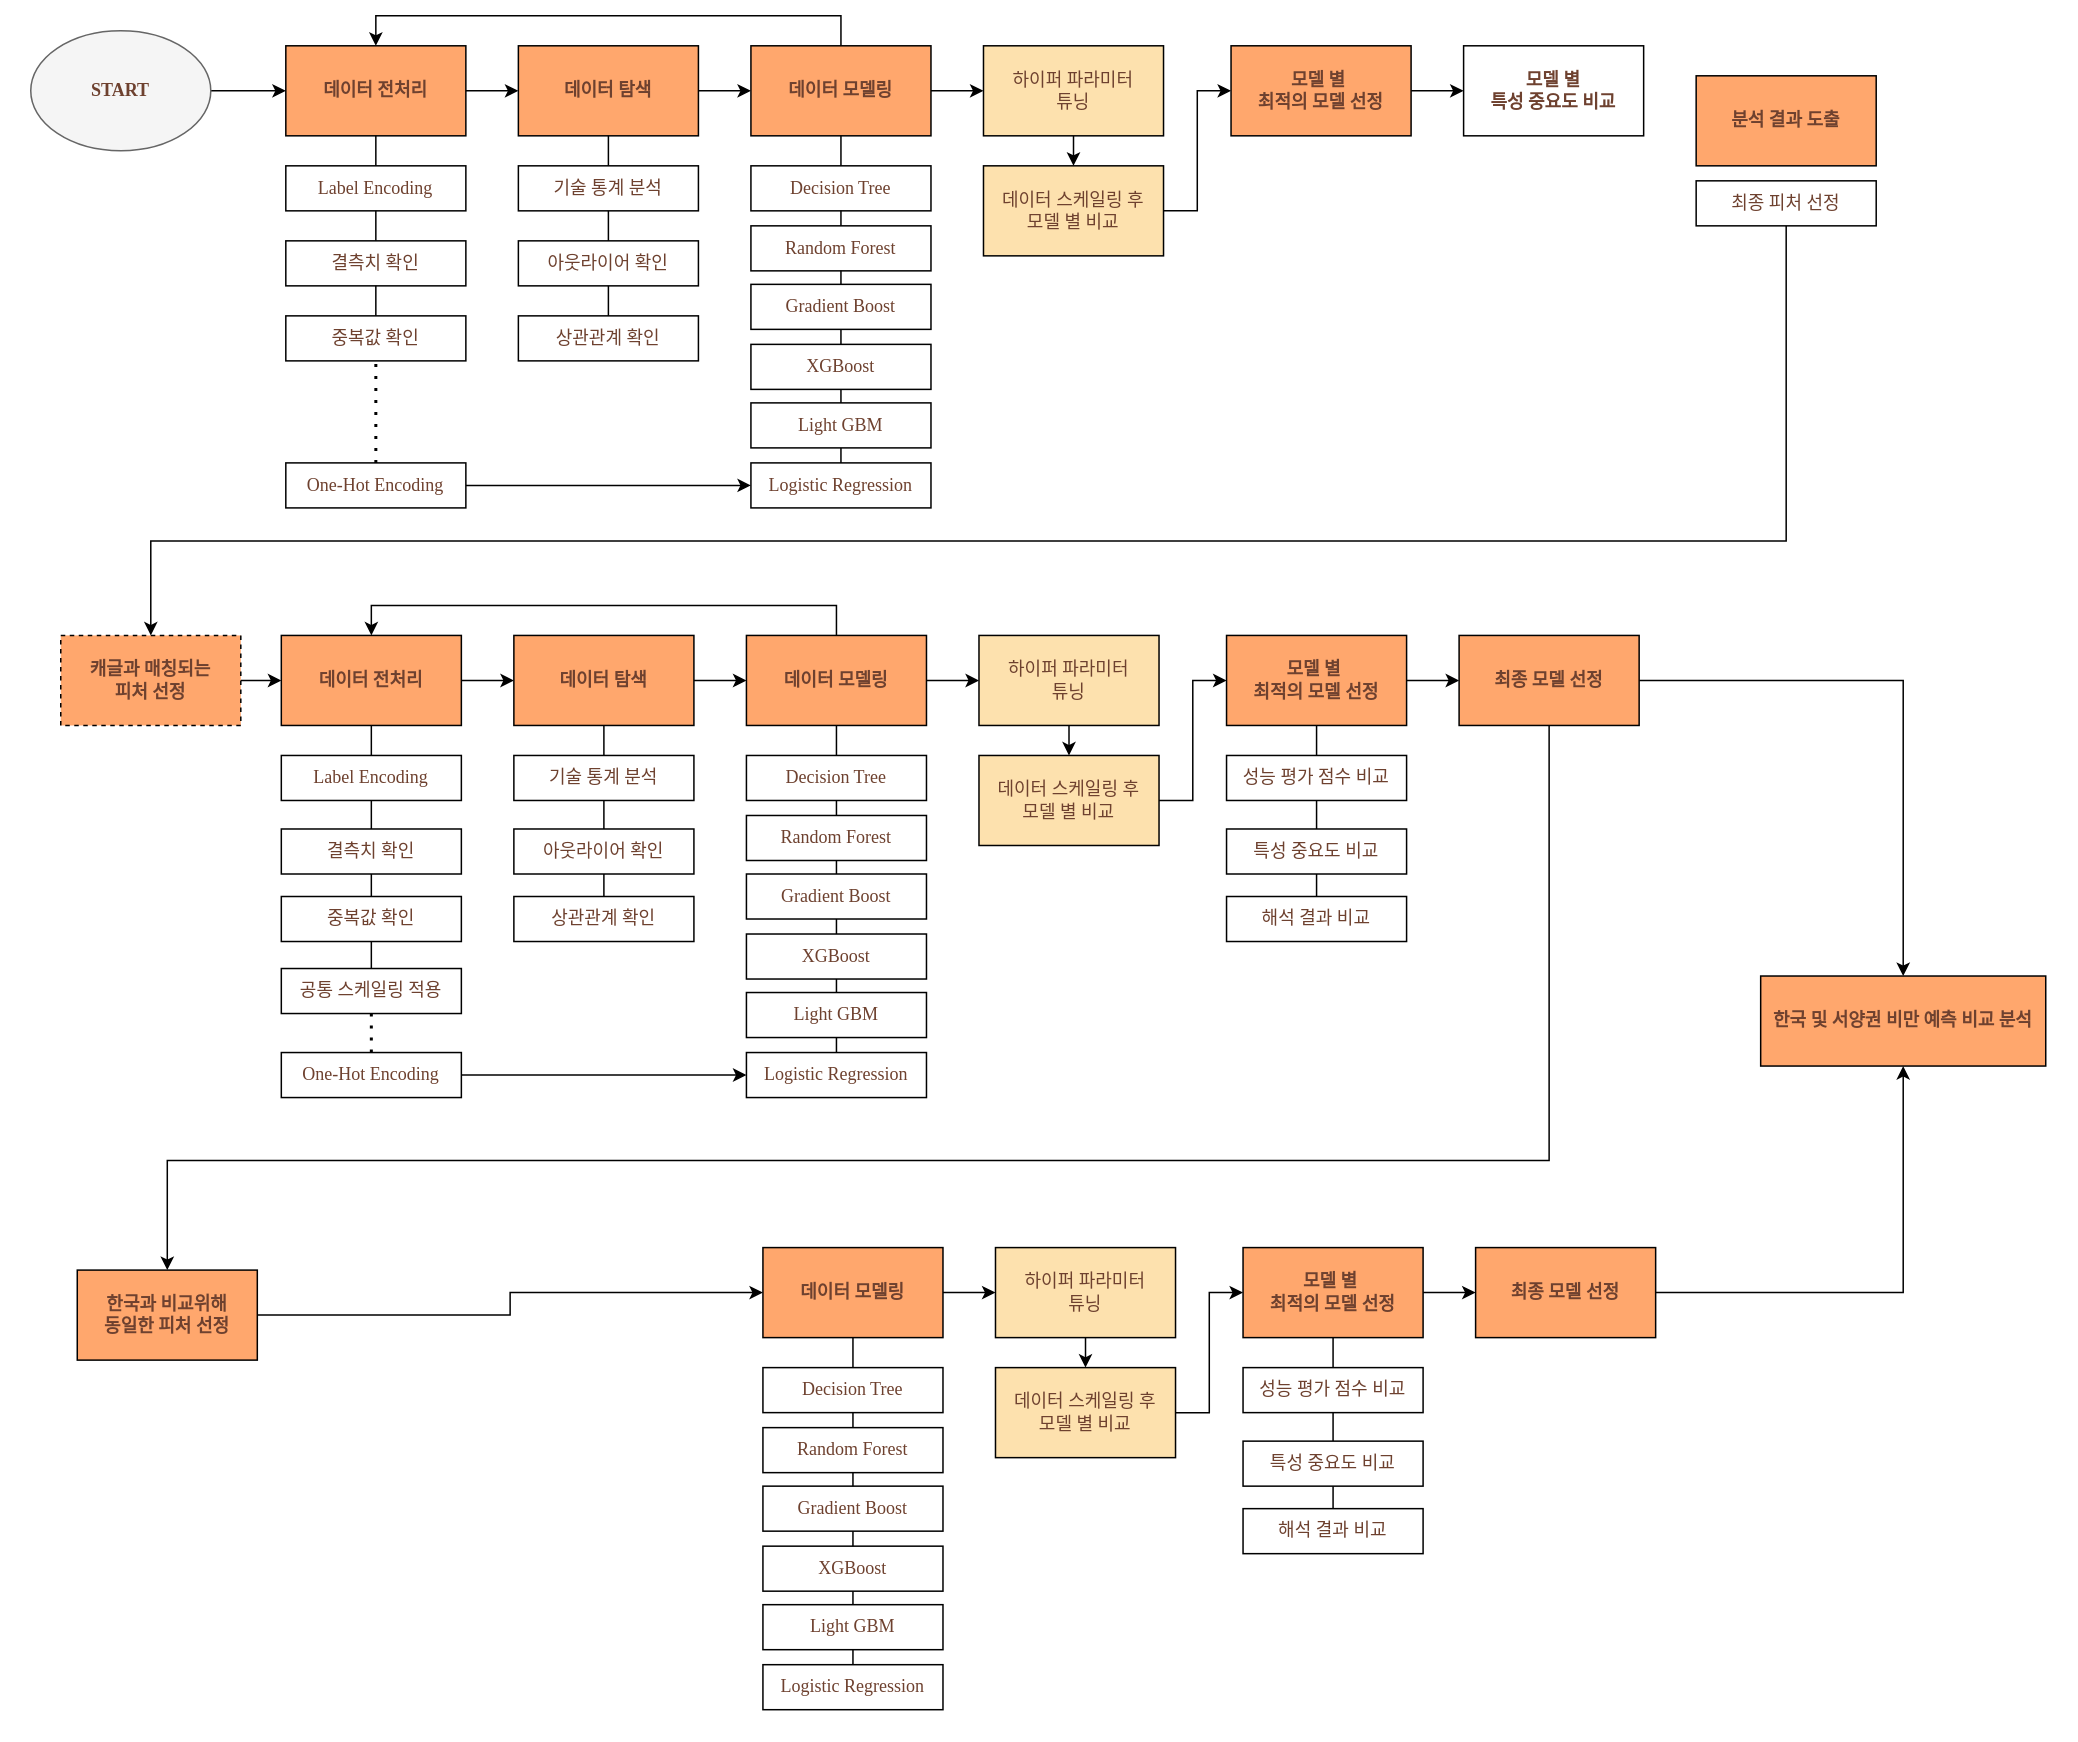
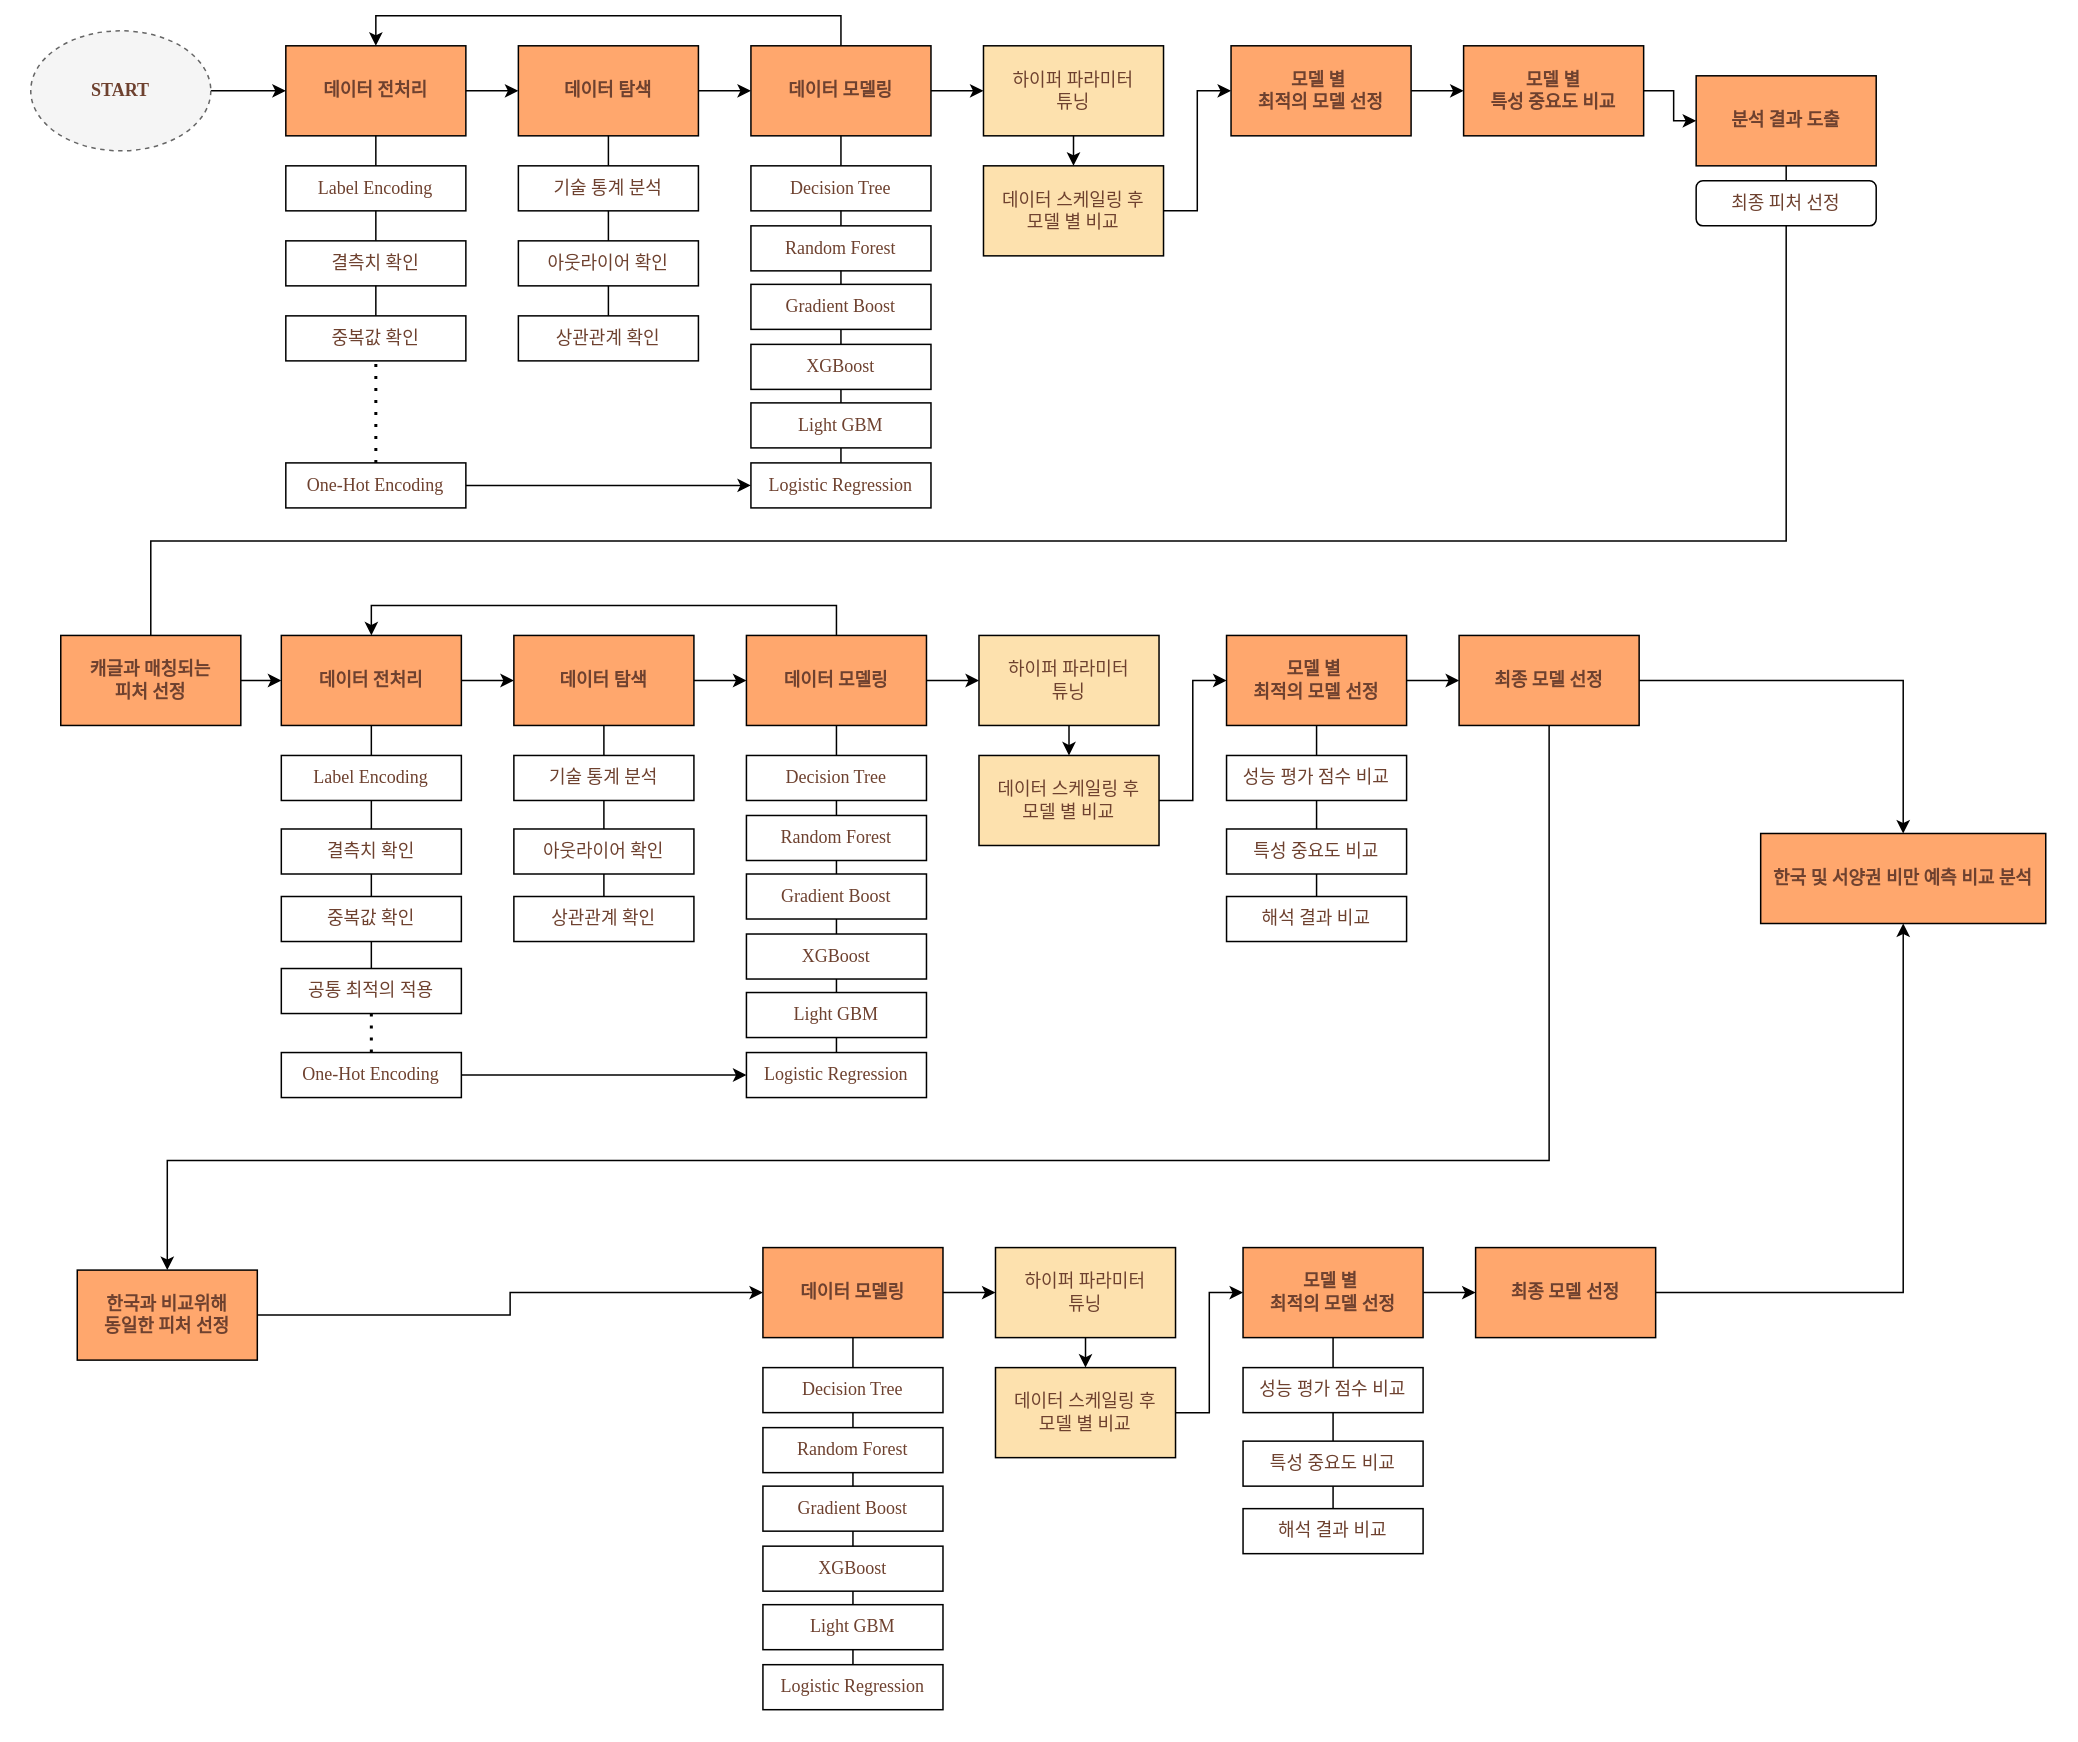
(121, 91) -> (121, 91)
(1553, 91) -> (1553, 91)
none -> (1673, 97)
none -> (1786, 174)
(1786, 203) -> (1786, 203)
(151, 624) -> (151, 628)
(151, 680) -> (151, 680)
(371, 991) -> (371, 991)
(1903, 1021) -> (1903, 878)
